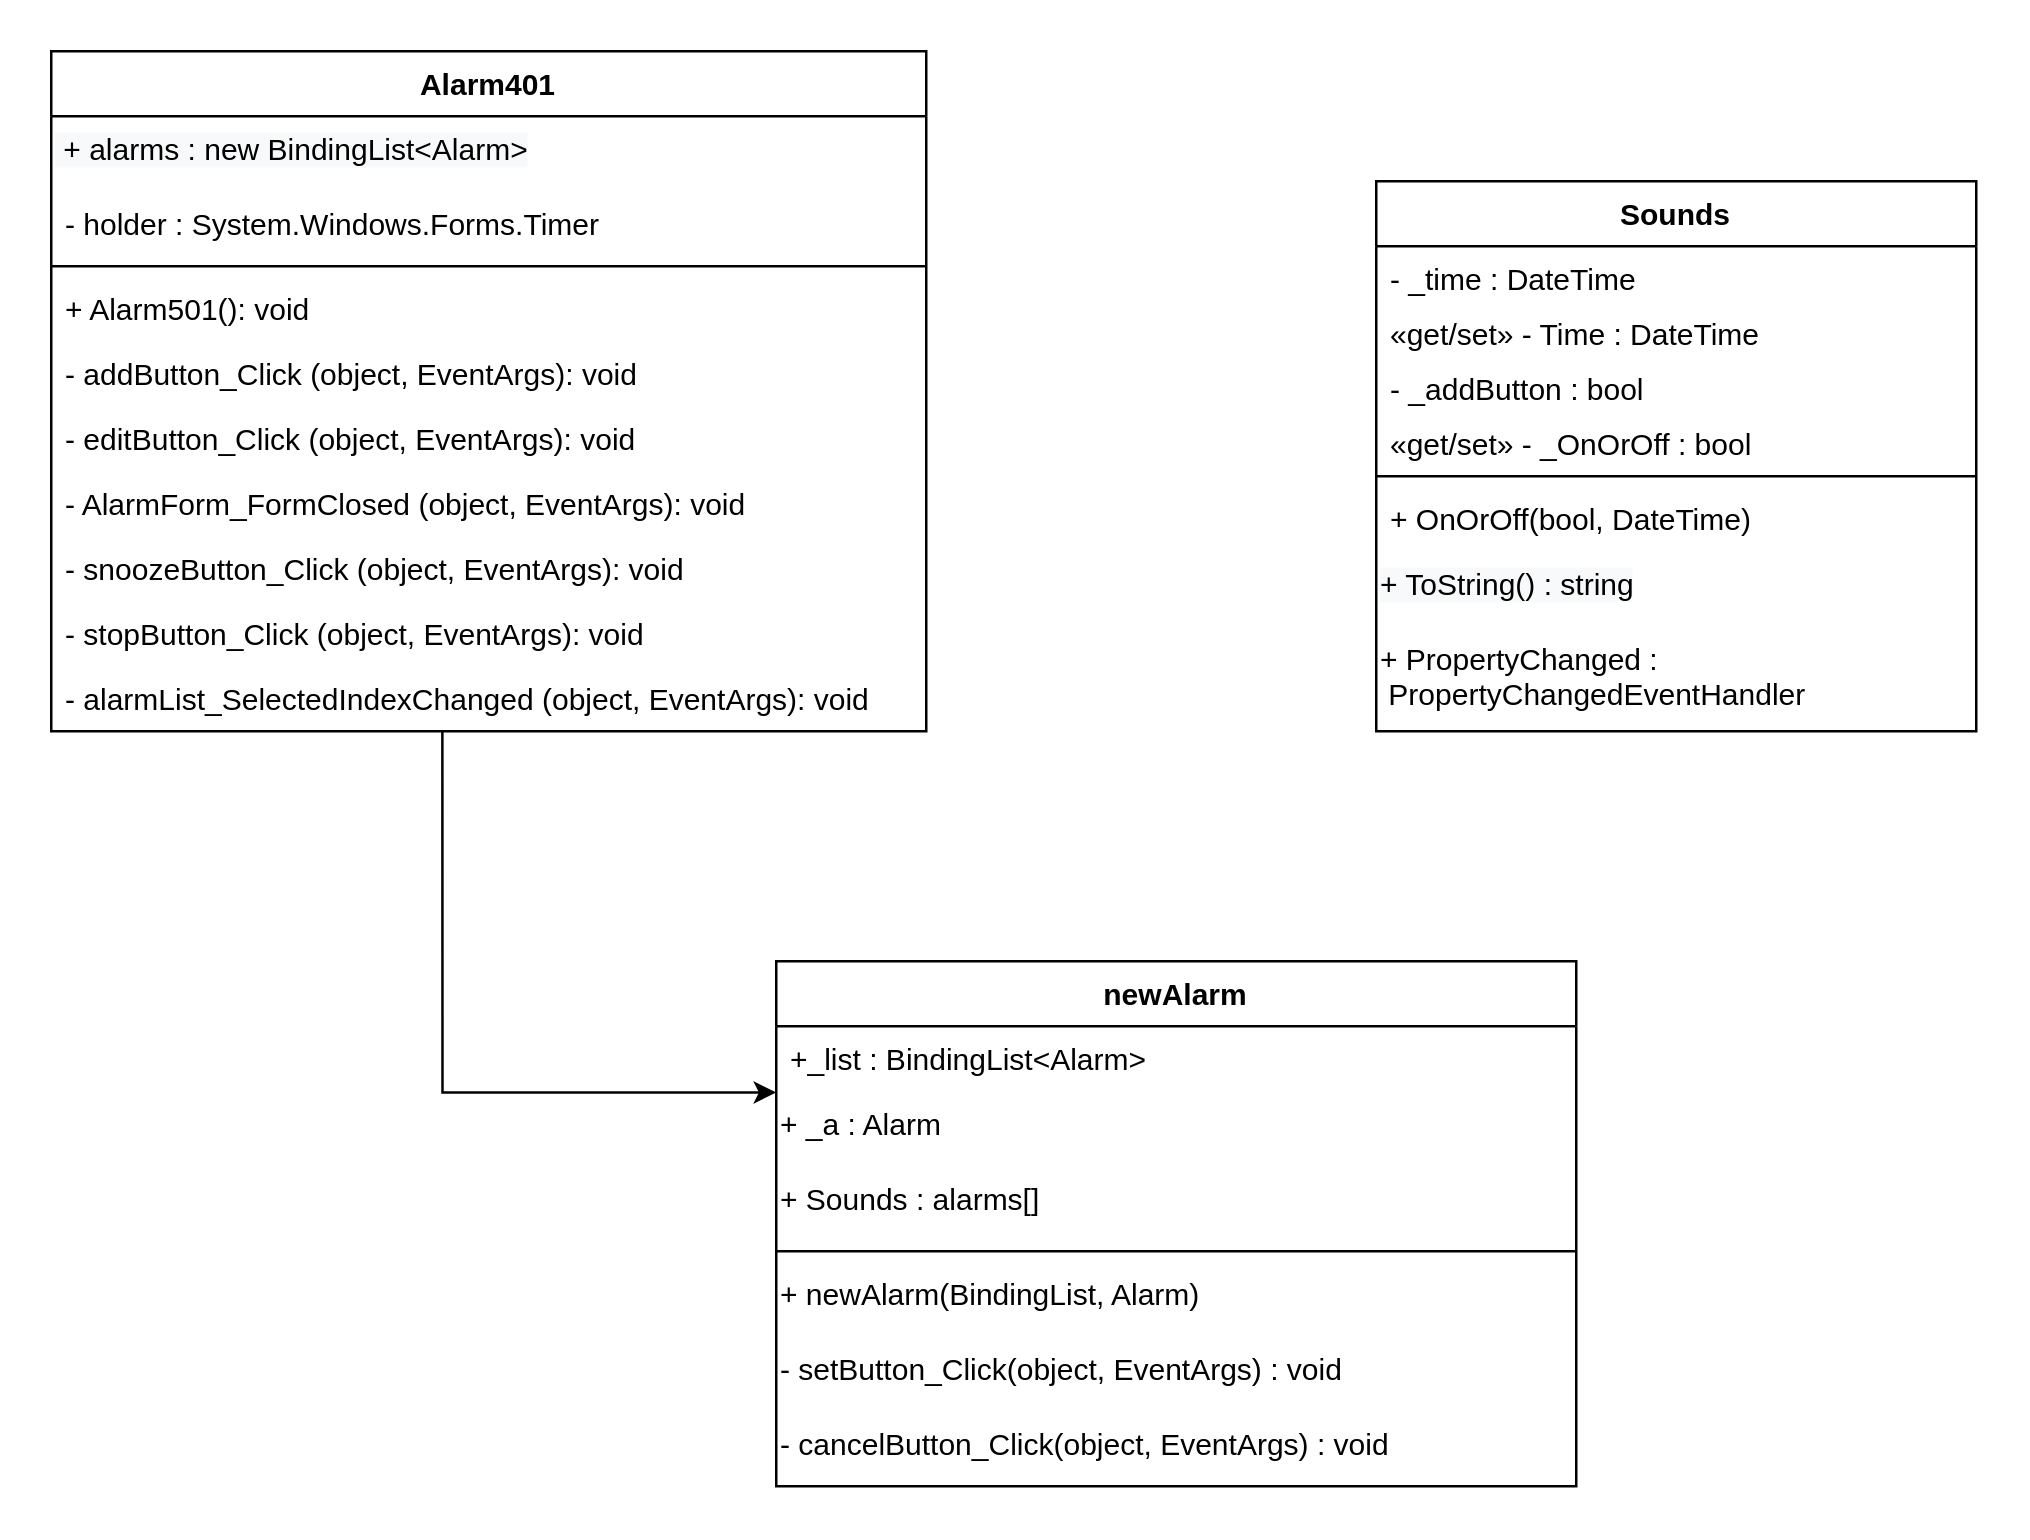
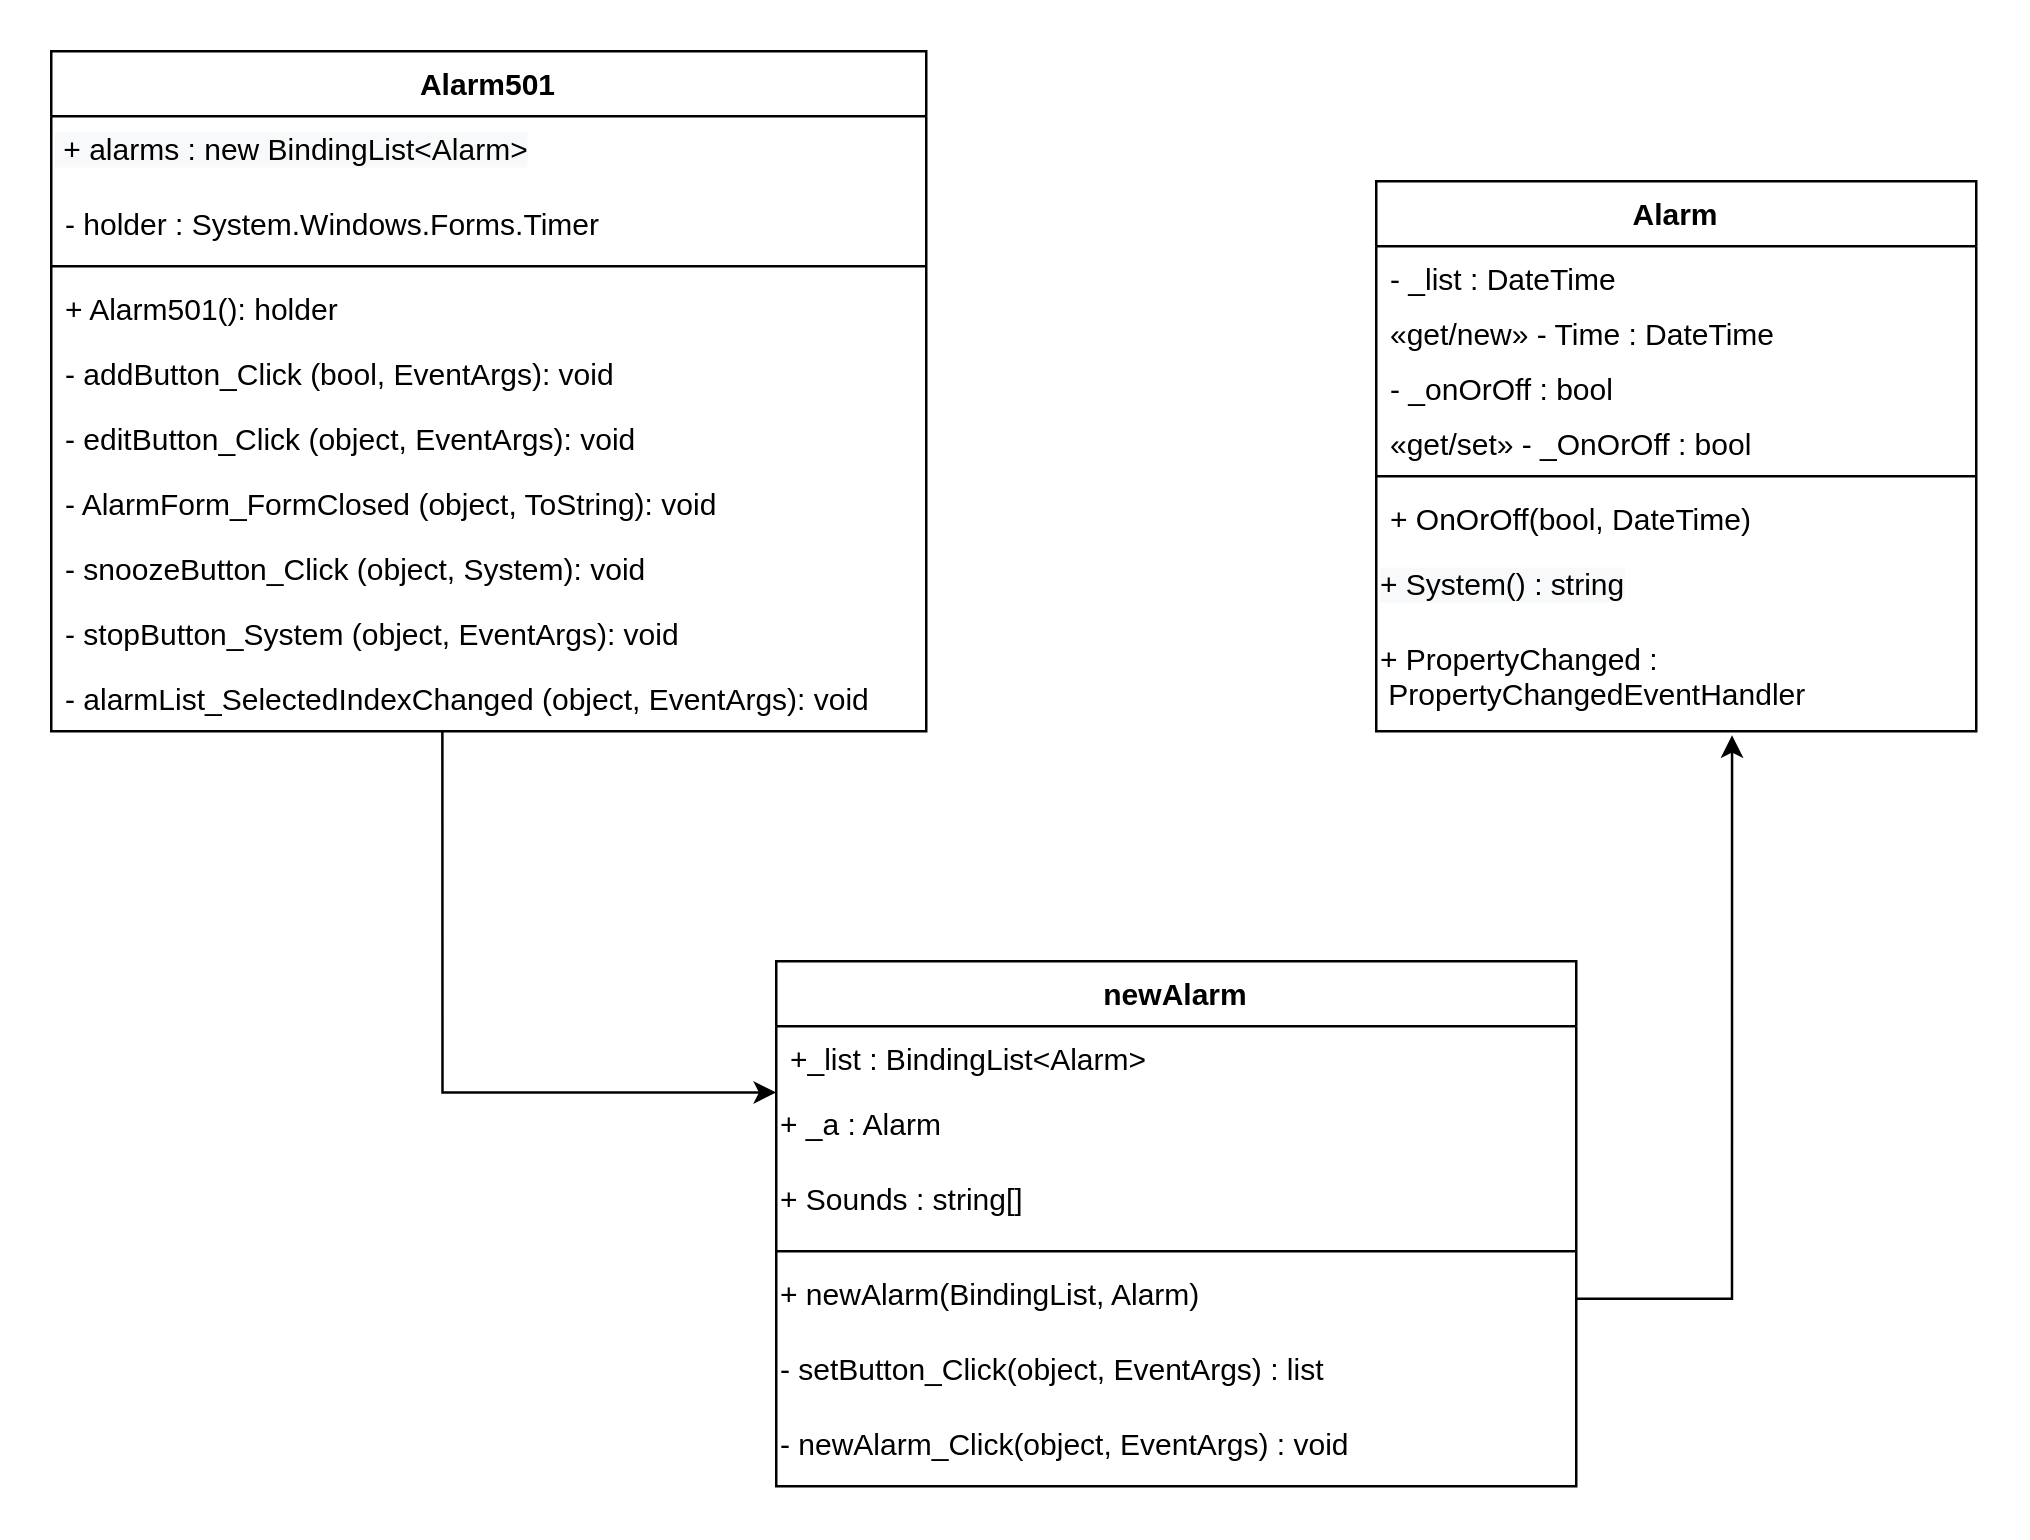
(488, 85) -> (488, 85)
(1675, 215) -> (1675, 215)
(1518, 280) -> (1514, 280)
(197, 310) -> (214, 310)
(1590, 335) -> (1590, 335)
(391, 375) -> (370, 375)
(1530, 390) -> (1513, 390)
(433, 505) -> (421, 505)
(416, 570) -> (391, 570)
(1534, 587) -> (1521, 587)
(400, 635) -> (416, 635)
none -> (1732, 1101)
(921, 1202) -> (921, 1202)
(1107, 1372) -> (1103, 1372)
(1129, 1447) -> (1095, 1447)
